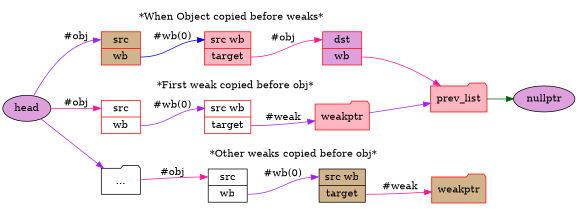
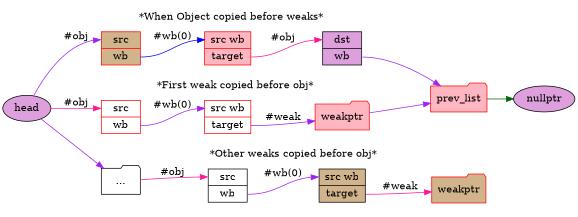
(342, 48) -> (342, 48)
(400, 65) -> (400, 65)
